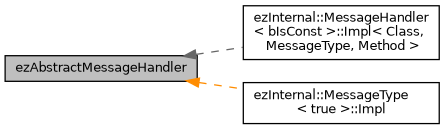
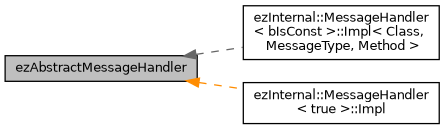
(341, 103) -> (341, 103)
